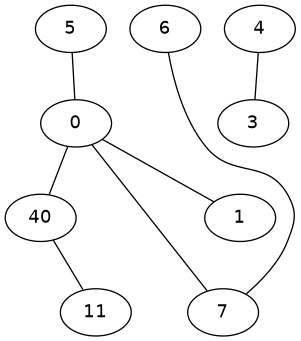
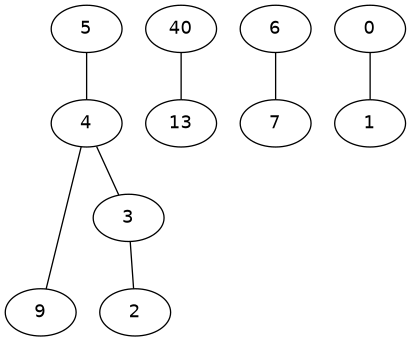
(74, 76) -> (87, 76)
(59, 170) -> none
(149, 218) -> none
none -> (41, 312)
(96, 312) -> (181, 123)
none -> (135, 312)
